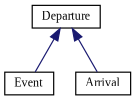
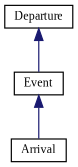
(88, 55) -> (39, 123)
